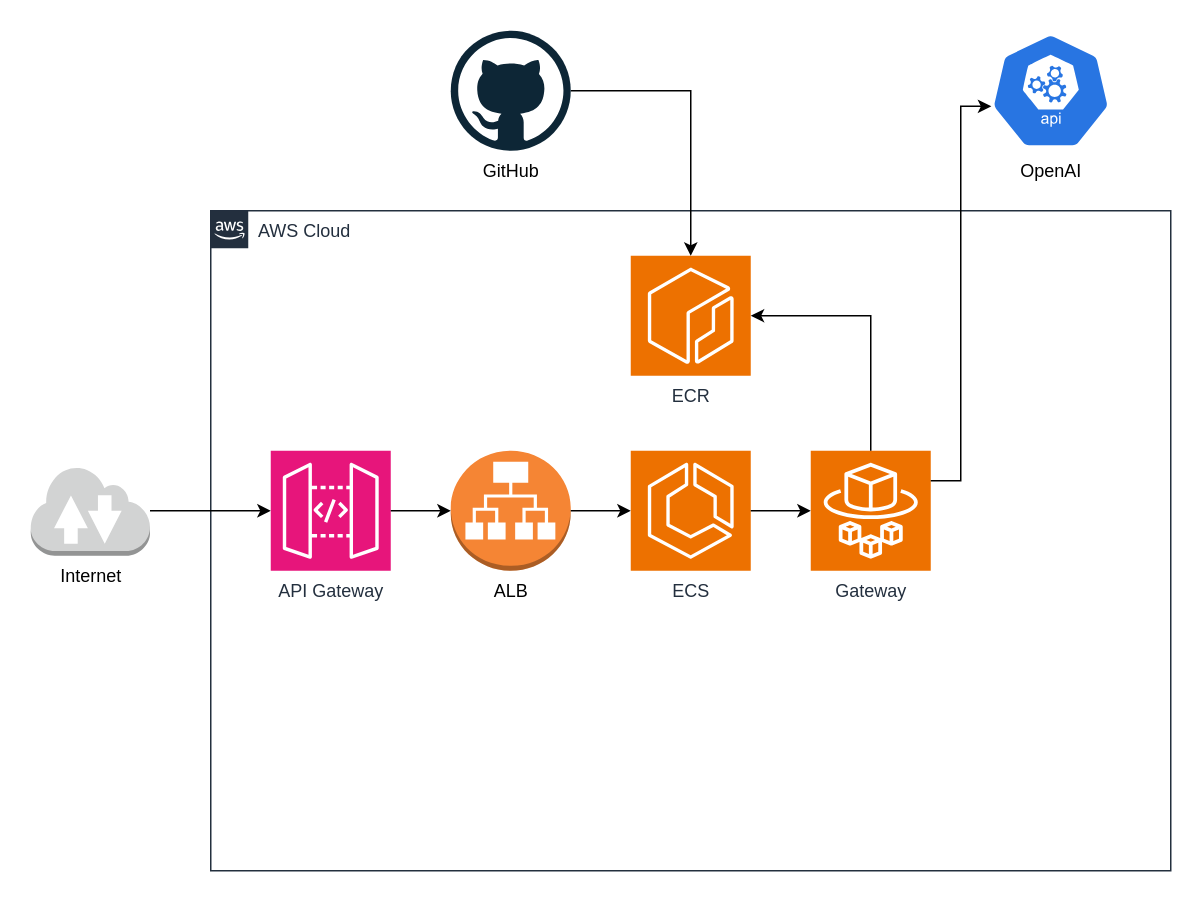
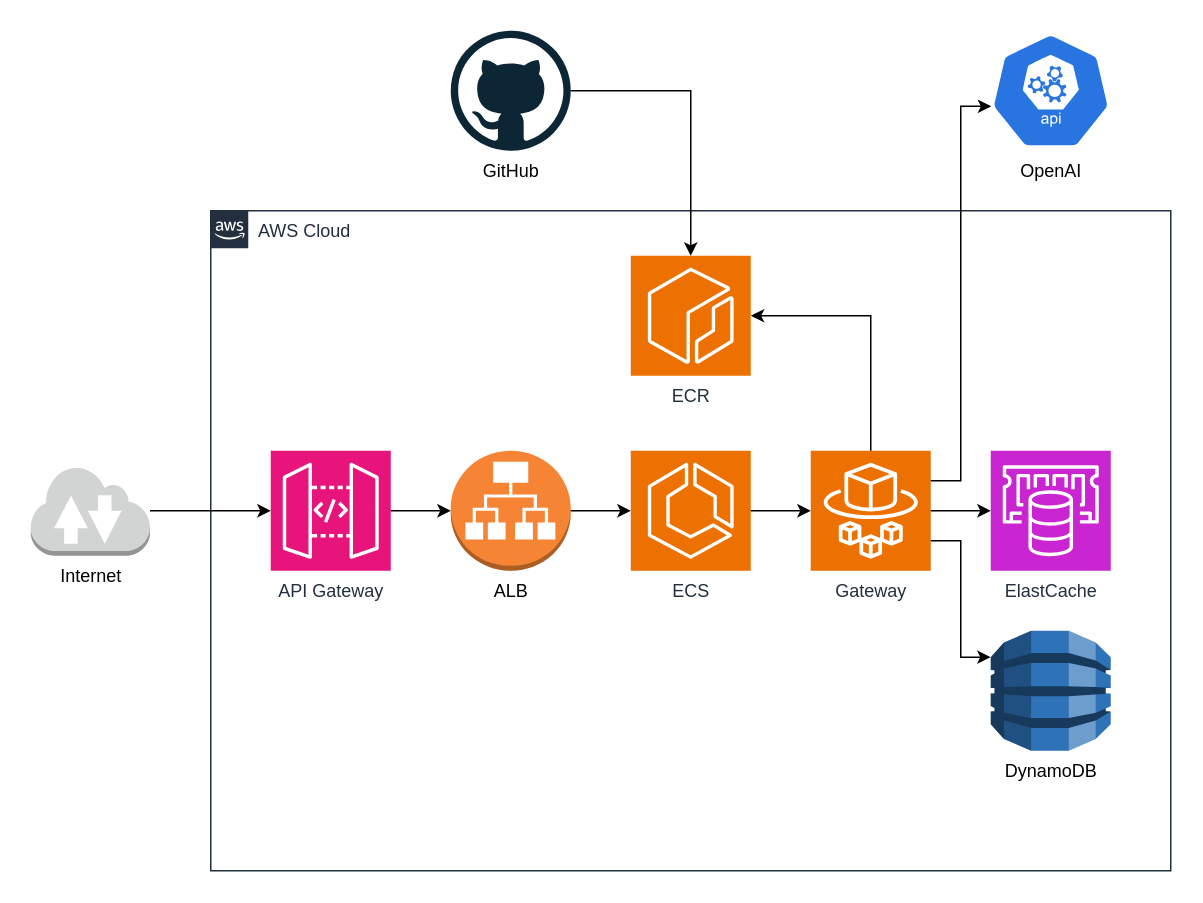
none -> (956, 511)
none -> (1051, 511)
none -> (961, 594)
none -> (1051, 691)
